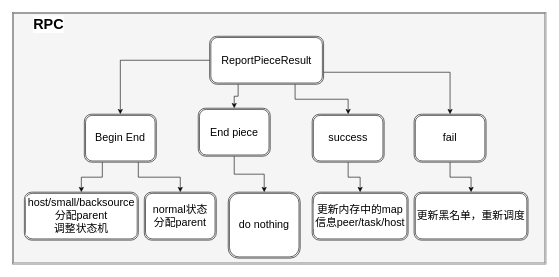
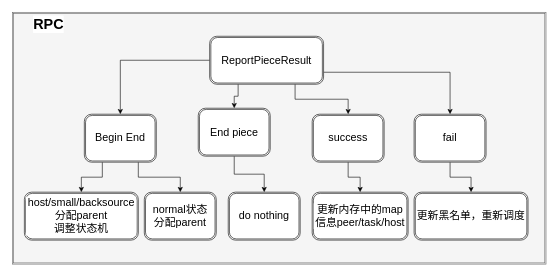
(264, 225) -> (264, 216)
